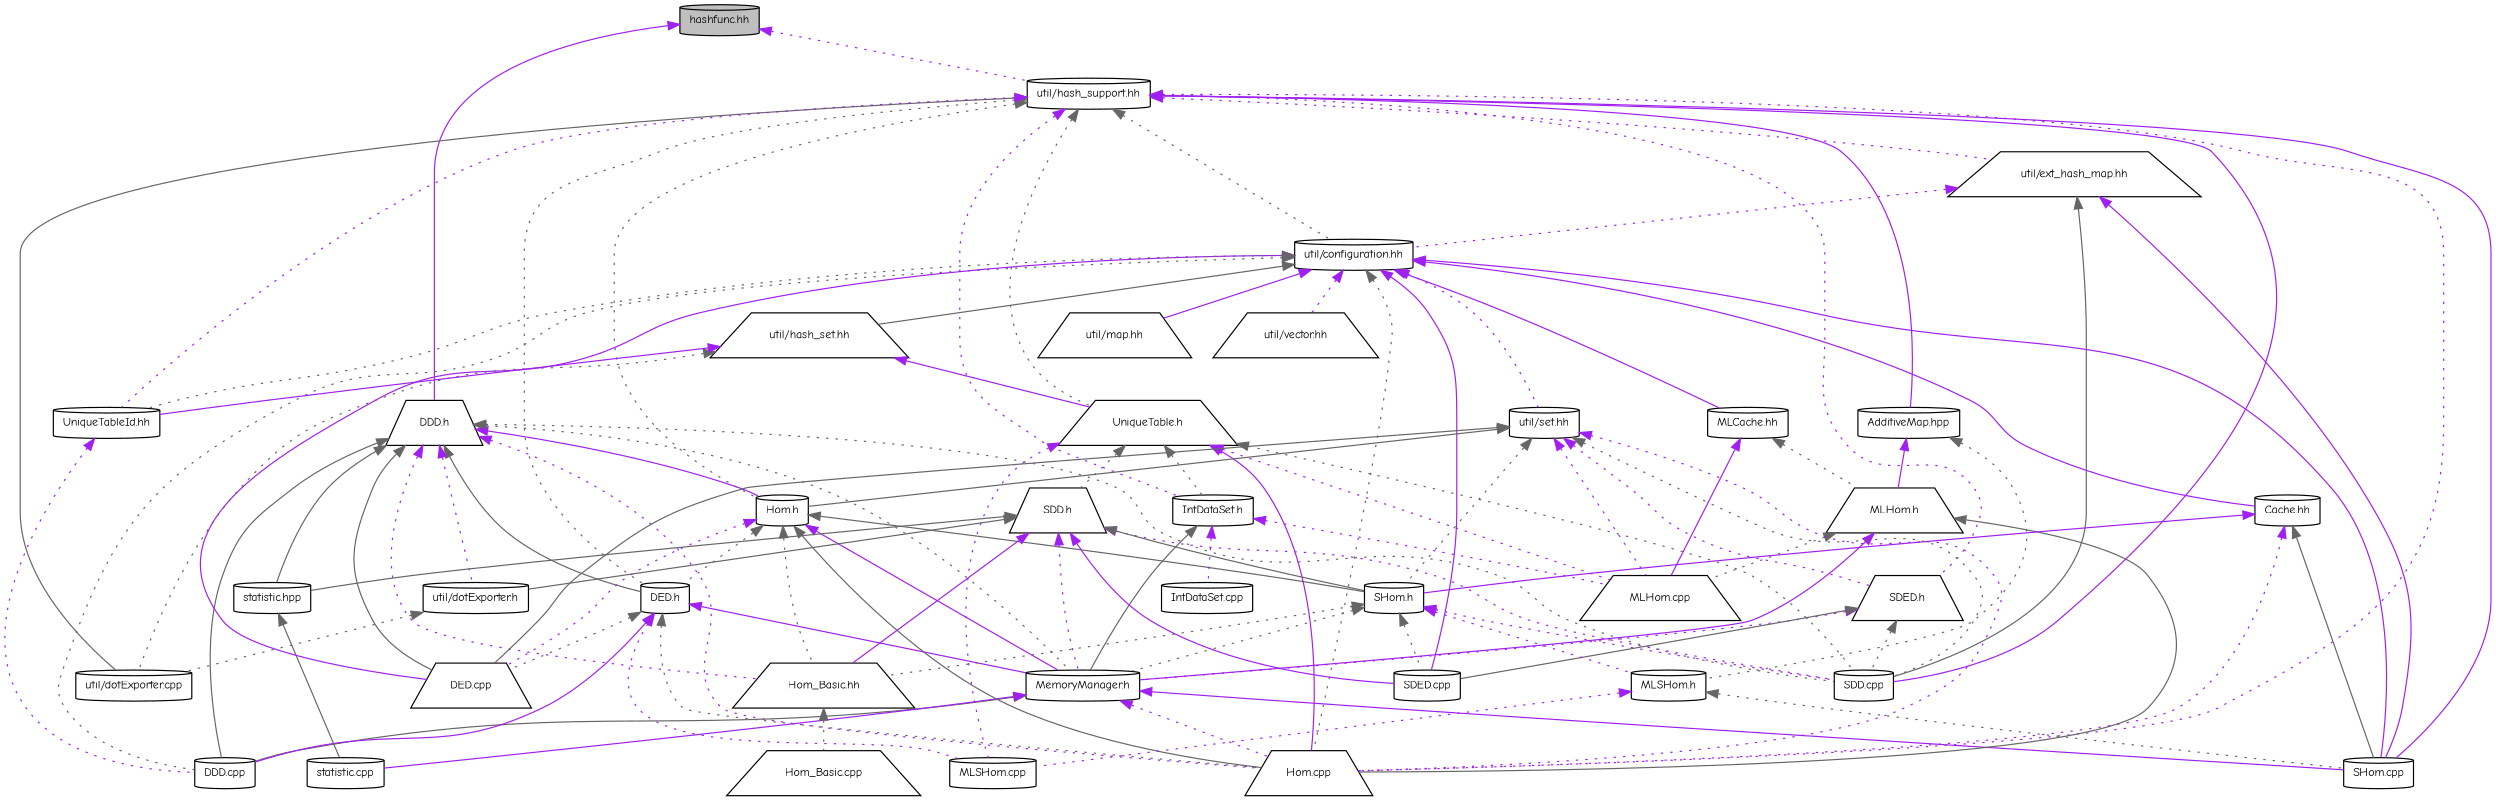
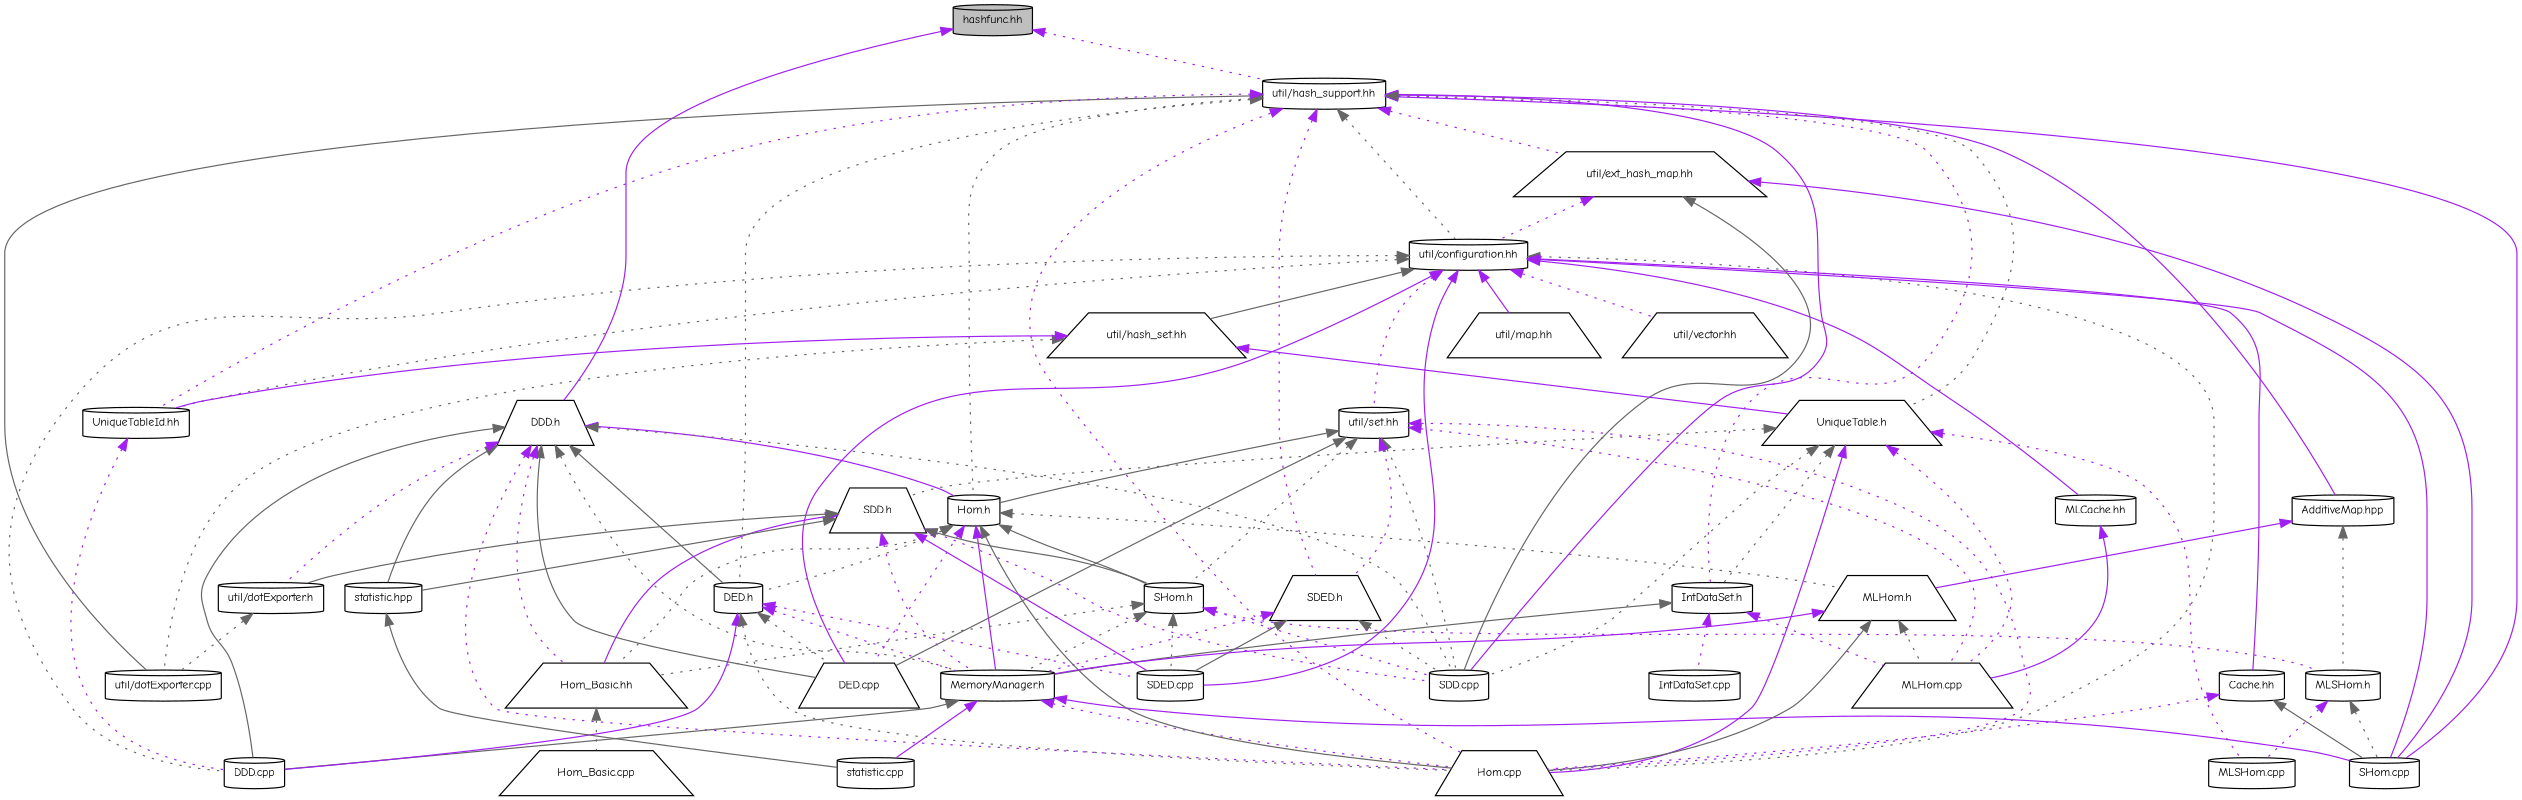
(1820, 466) -> (1406, 540)
(1833, 550) -> none
(863, 640) -> (856, 638)
(750, 740) -> (965, 643)
